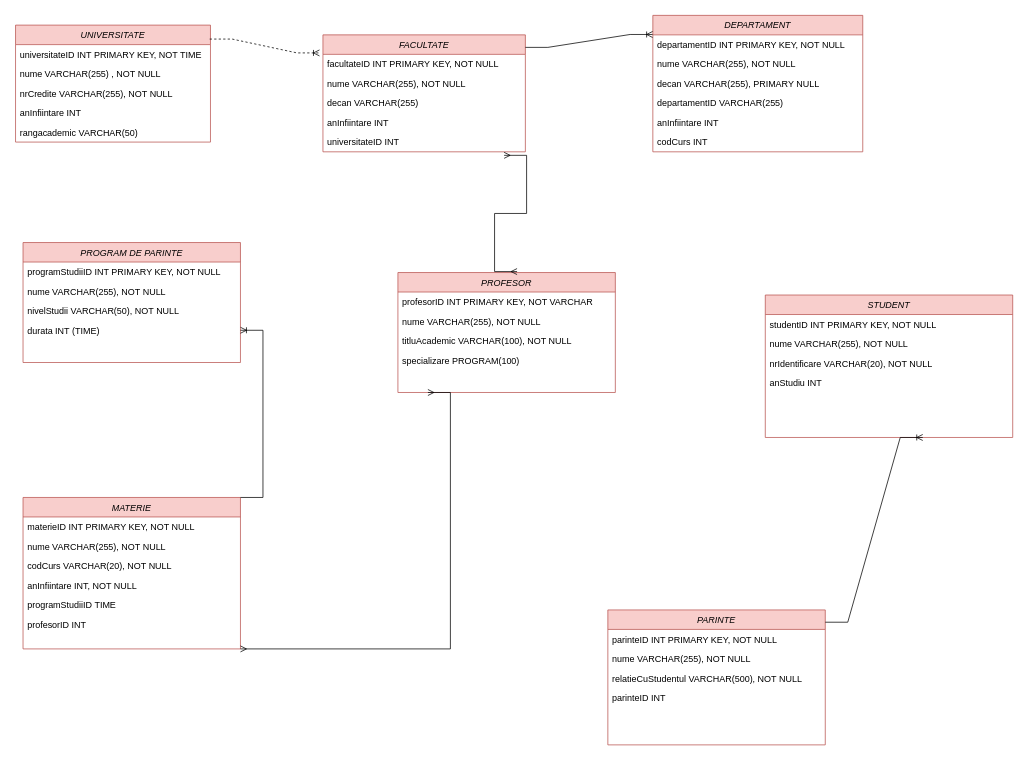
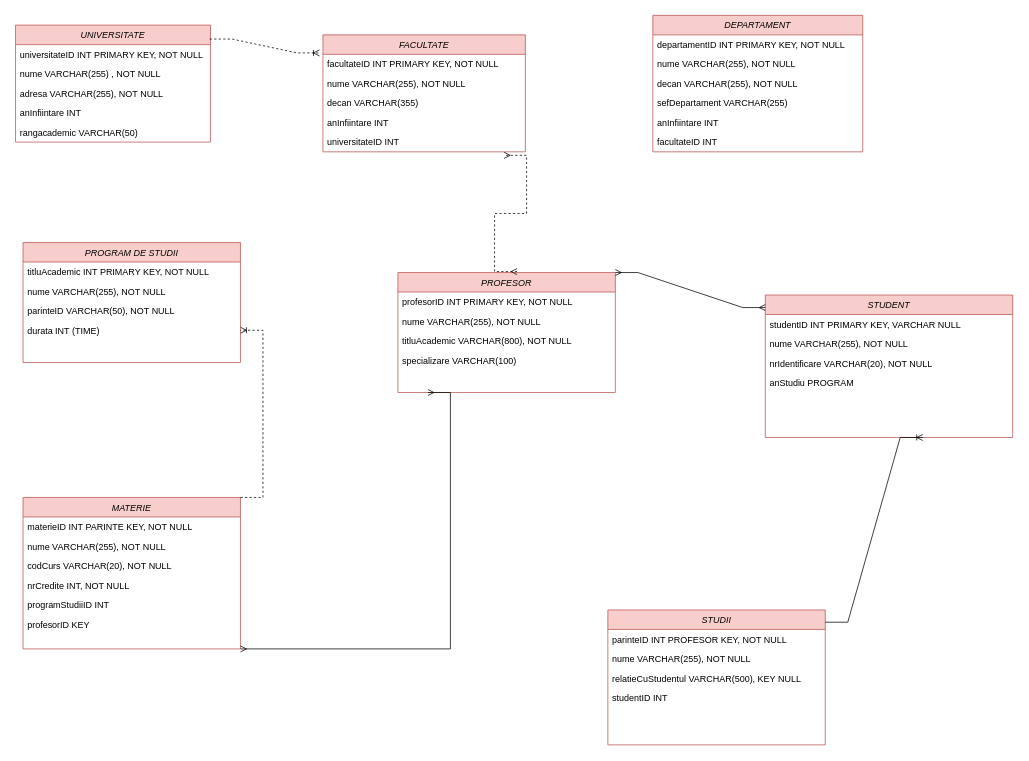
(588, 41) -> none
(111, 55) -> (111, 55)
(733, 84) -> (723, 84)
(94, 94) -> (88, 94)
(371, 104) -> (371, 104)
(721, 104) -> (724, 104)
(684, 143) -> (692, 143)
(511, 214) -> (511, 214)
(131, 253) -> (131, 253)
(121, 272) -> (115, 272)
none -> (690, 290)
(493, 302) -> (486, 302)
(101, 311) -> (99, 311)
(851, 325) -> (861, 325)
(485, 341) -> (485, 341)
(460, 361) -> (460, 361)
(797, 383) -> (807, 383)
(263, 415) -> (263, 415)
(107, 527) -> (107, 527)
(86, 586) -> (79, 586)
(74, 605) -> (71, 605)
(716, 620) -> (716, 620)
(61, 625) -> (61, 625)
(692, 640) -> (695, 640)
(707, 679) -> (707, 679)
(642, 698) -> (644, 698)
